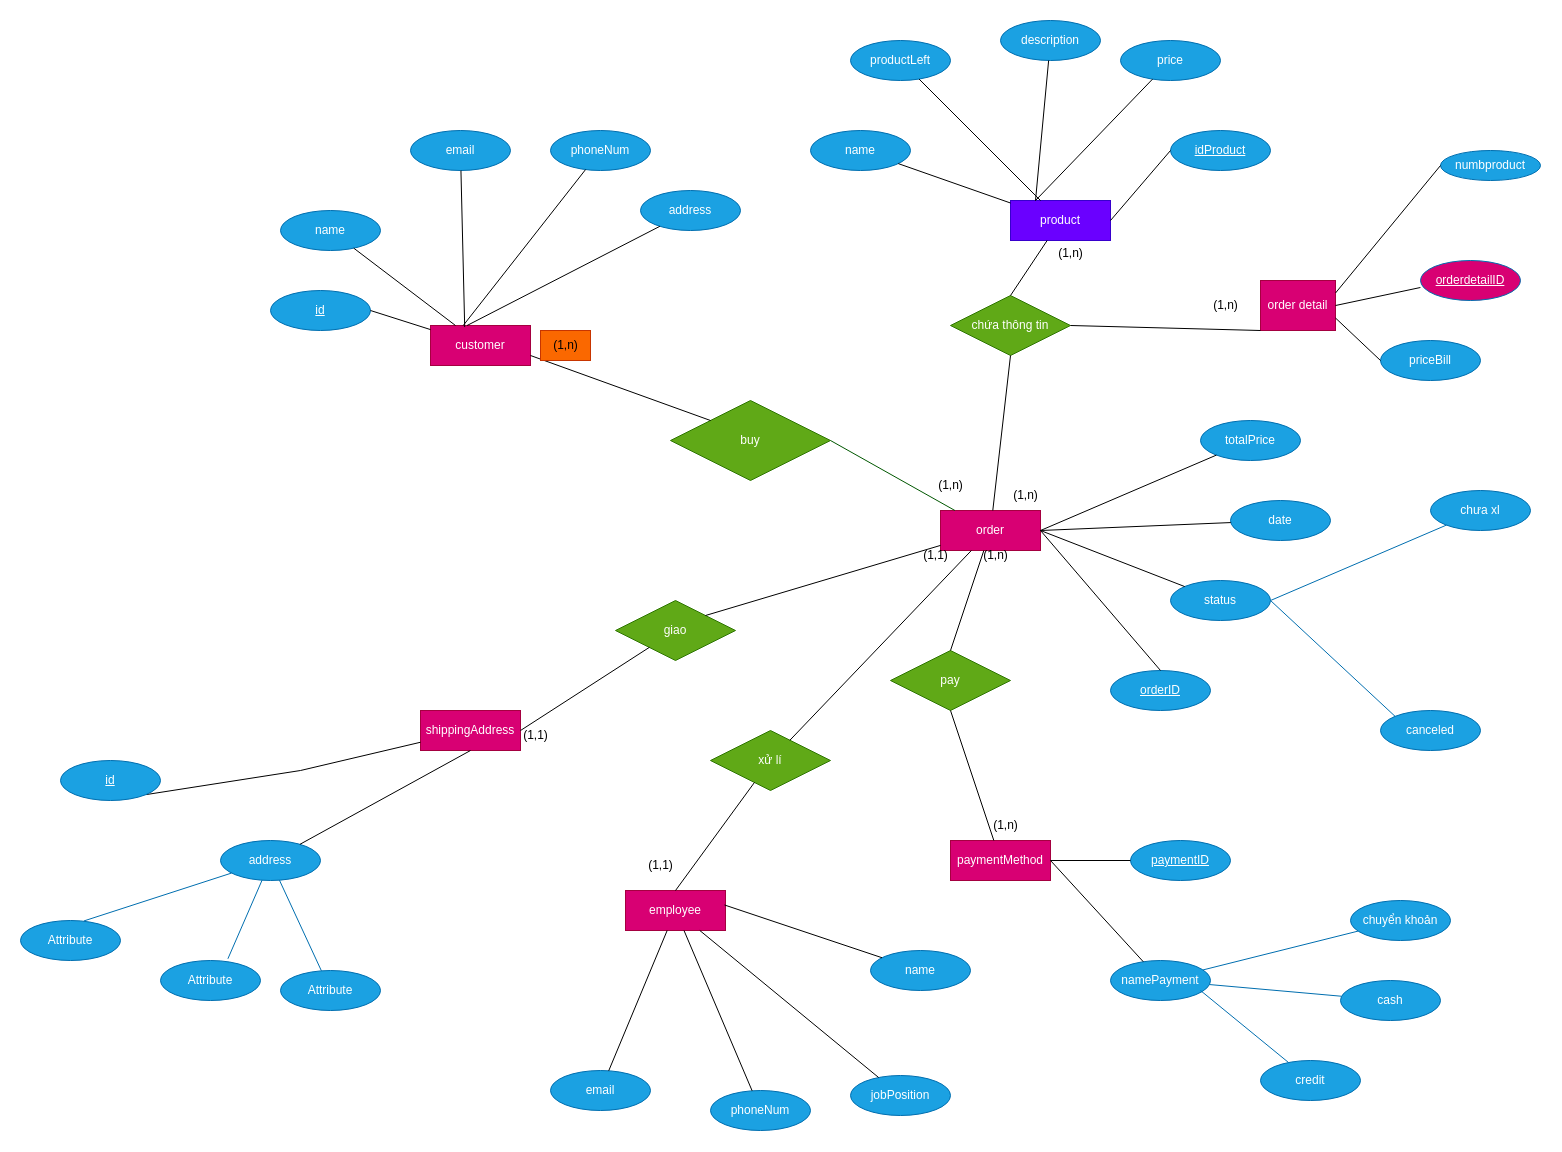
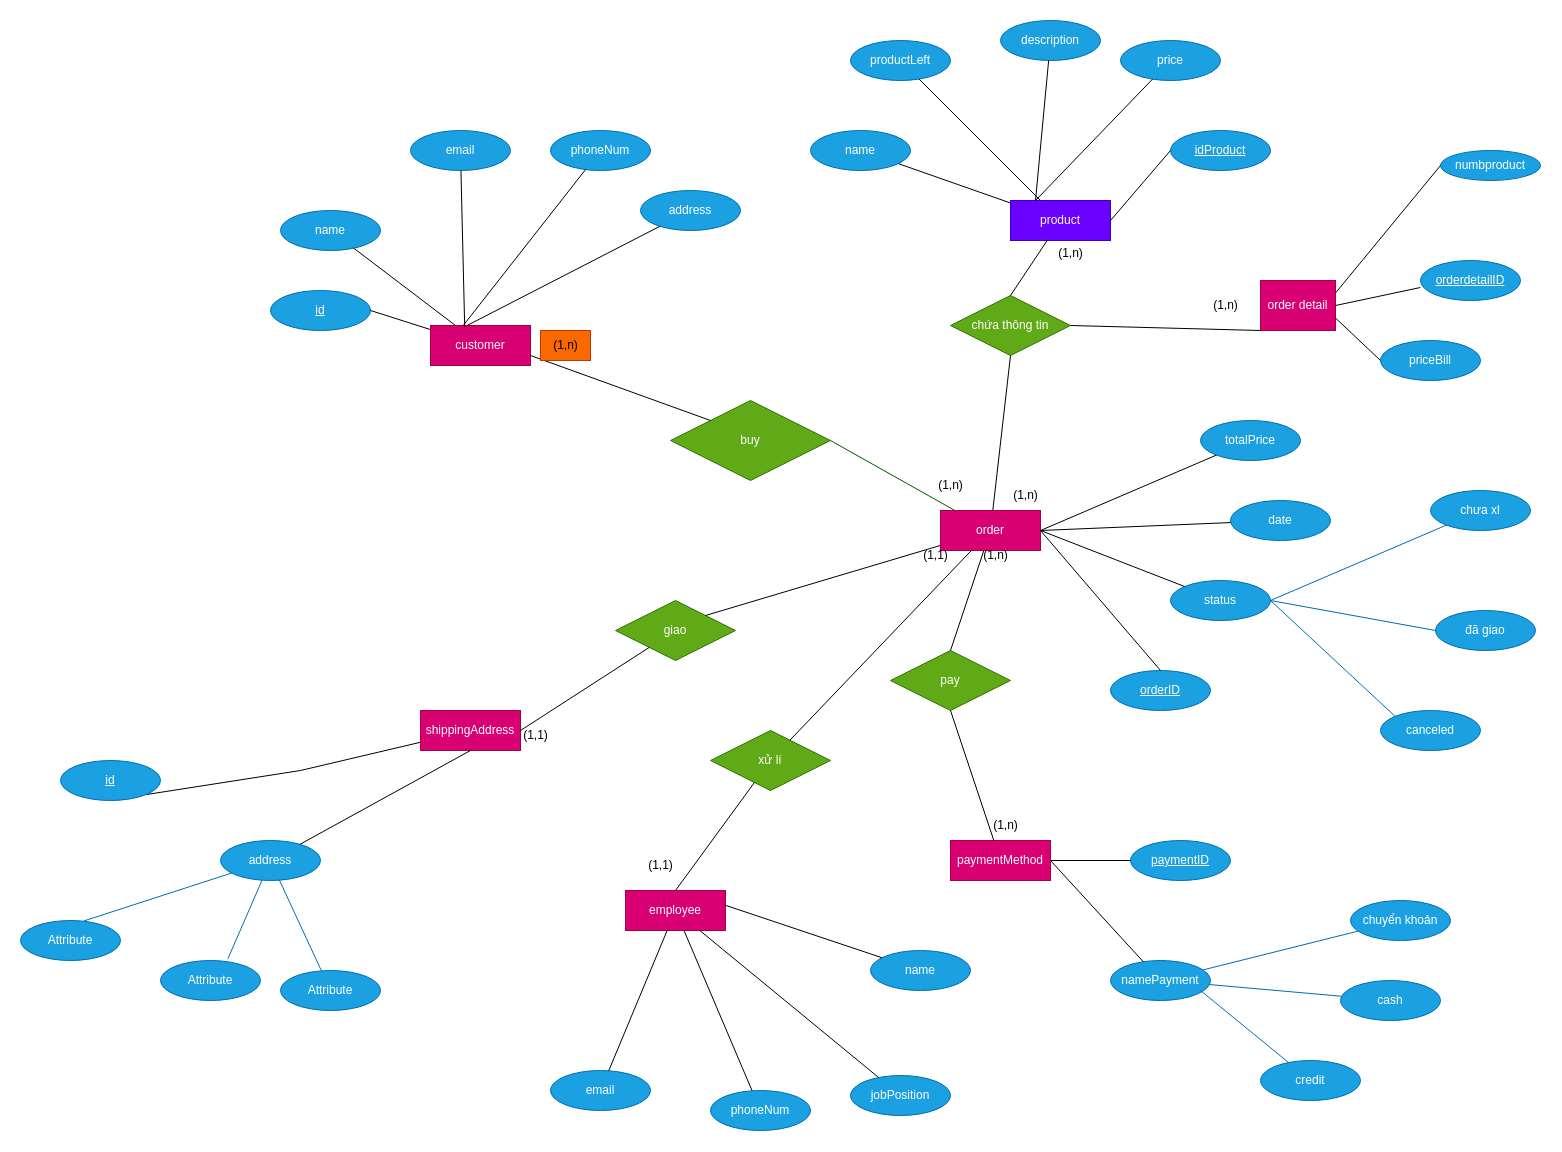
(1471, 281) -> (1471, 281)
none -> (1354, 616)
none -> (1486, 631)
